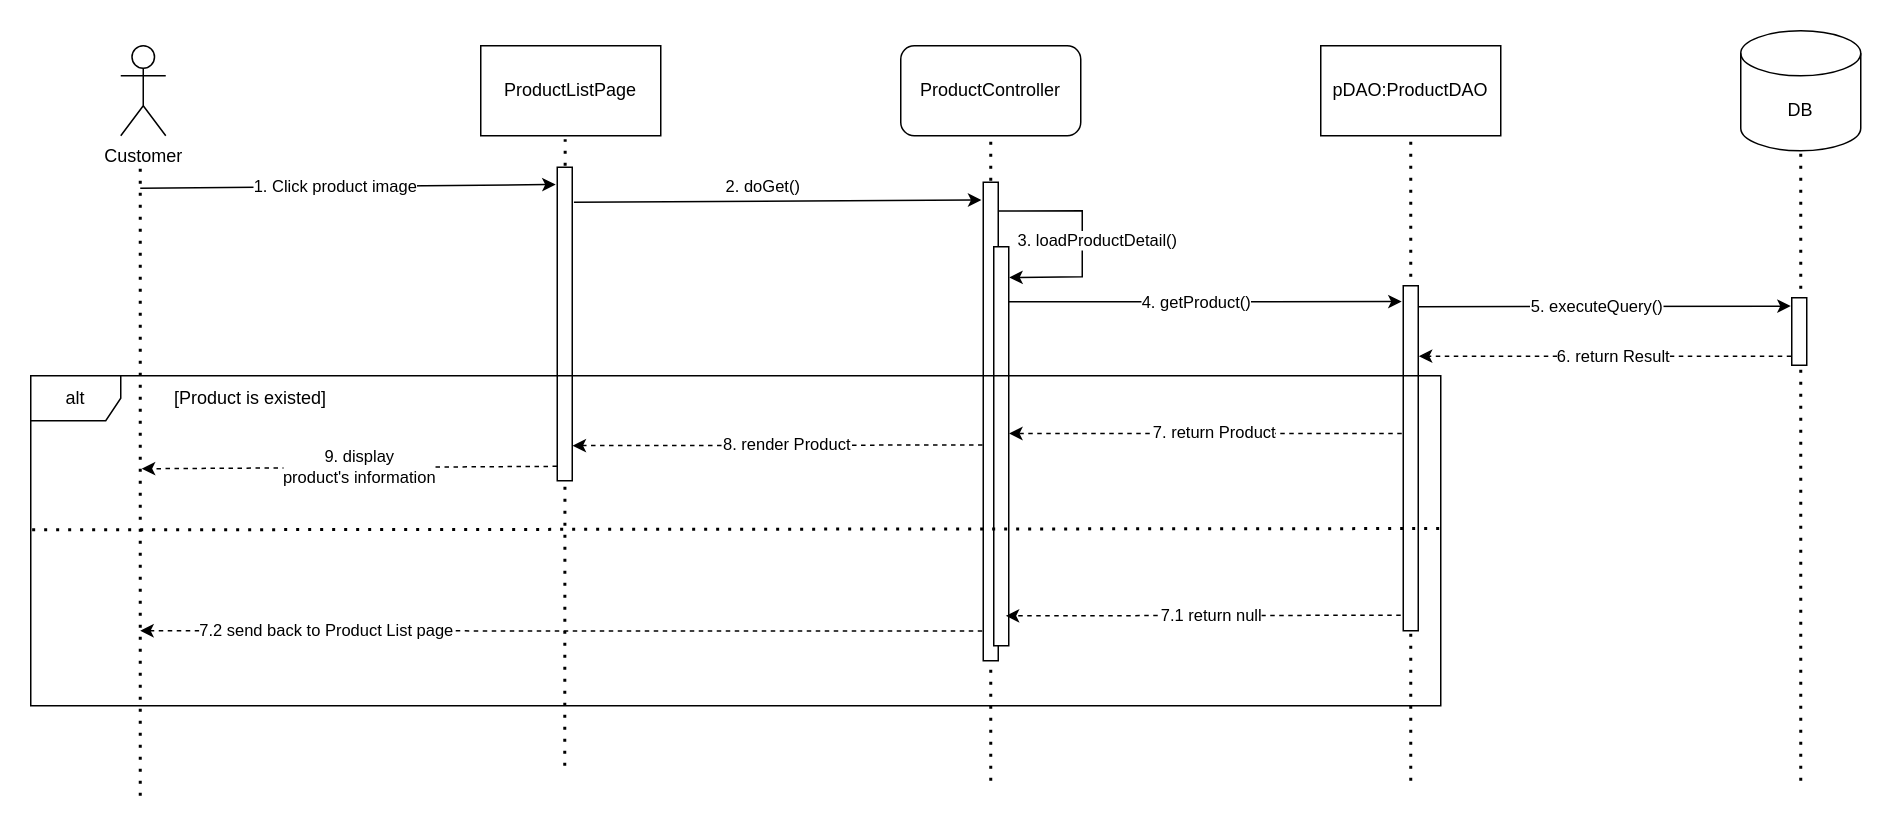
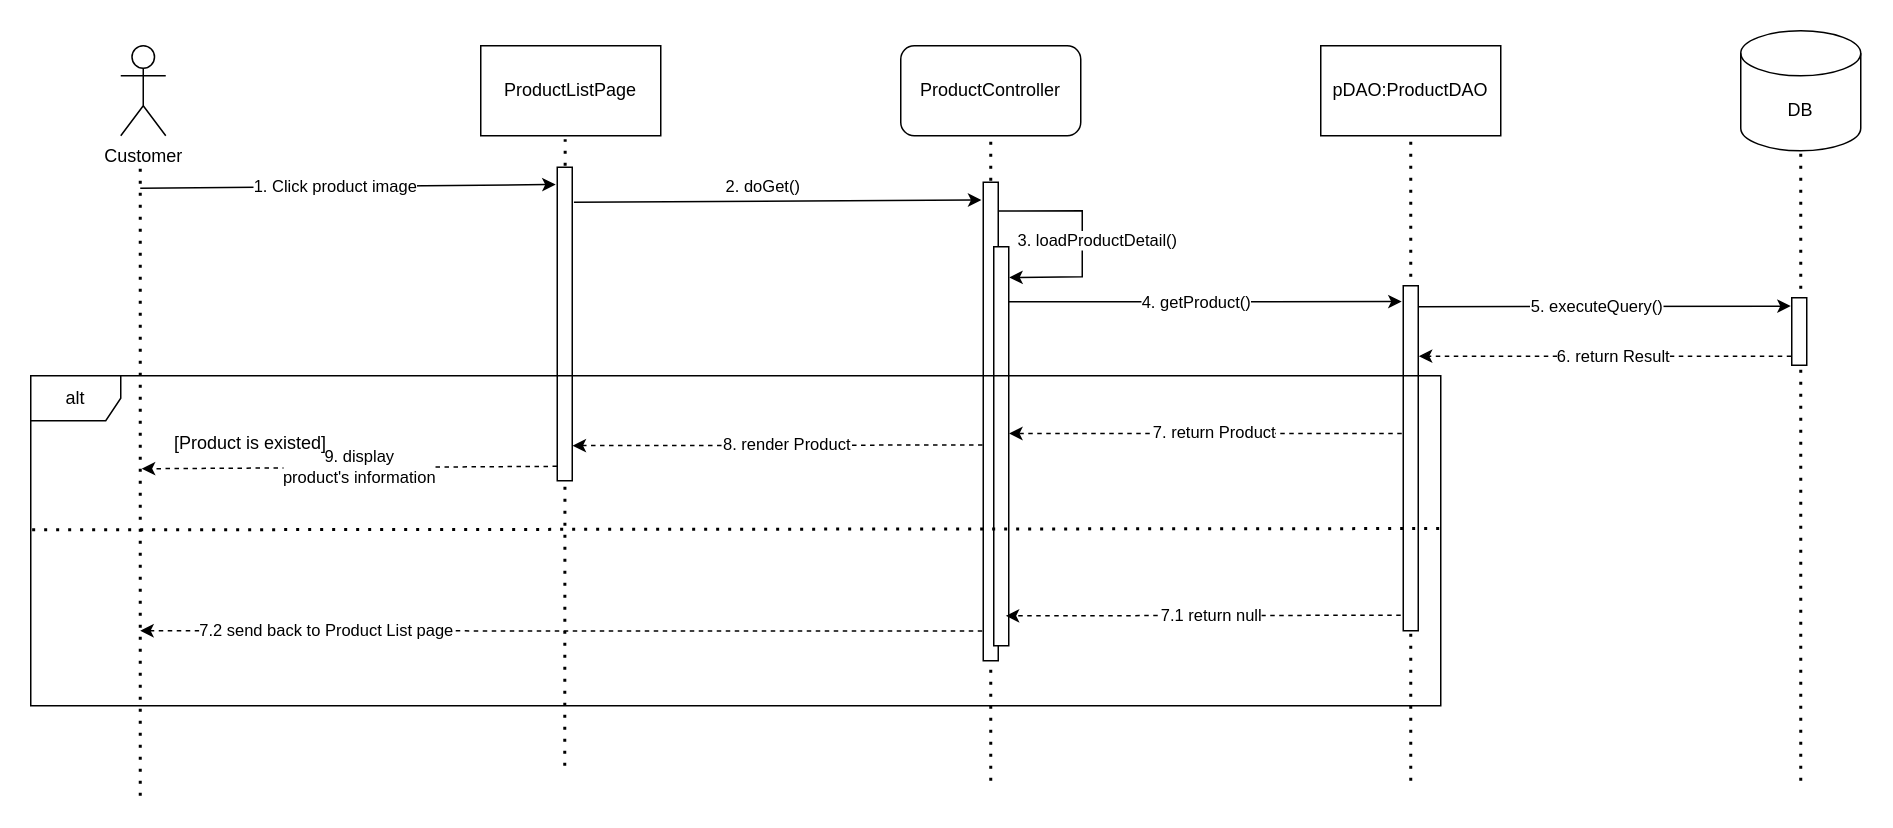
(256, 398) -> (256, 443)
